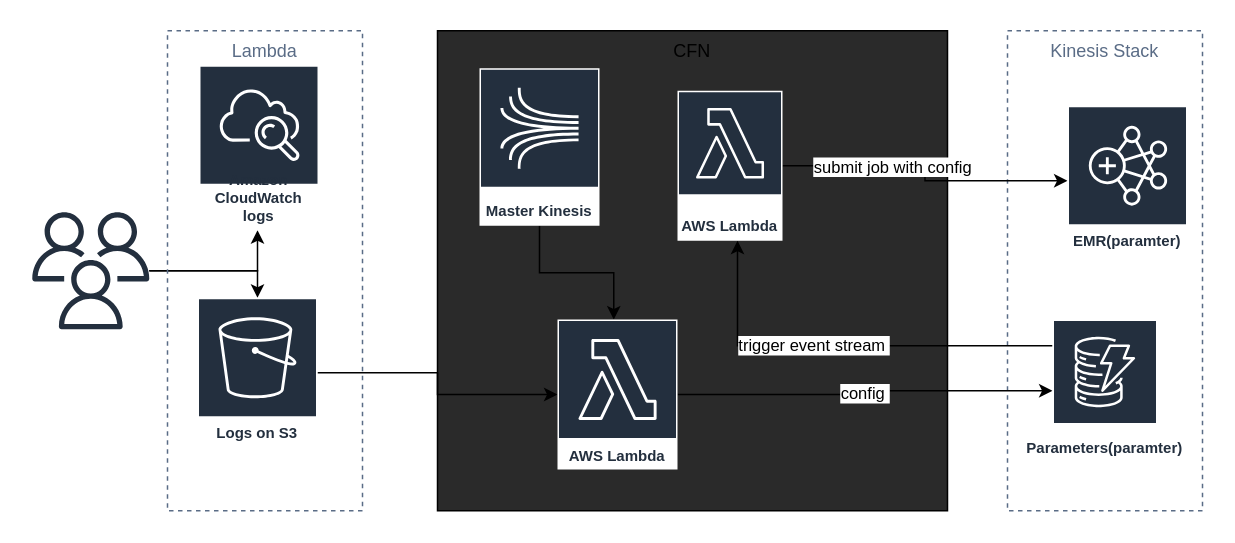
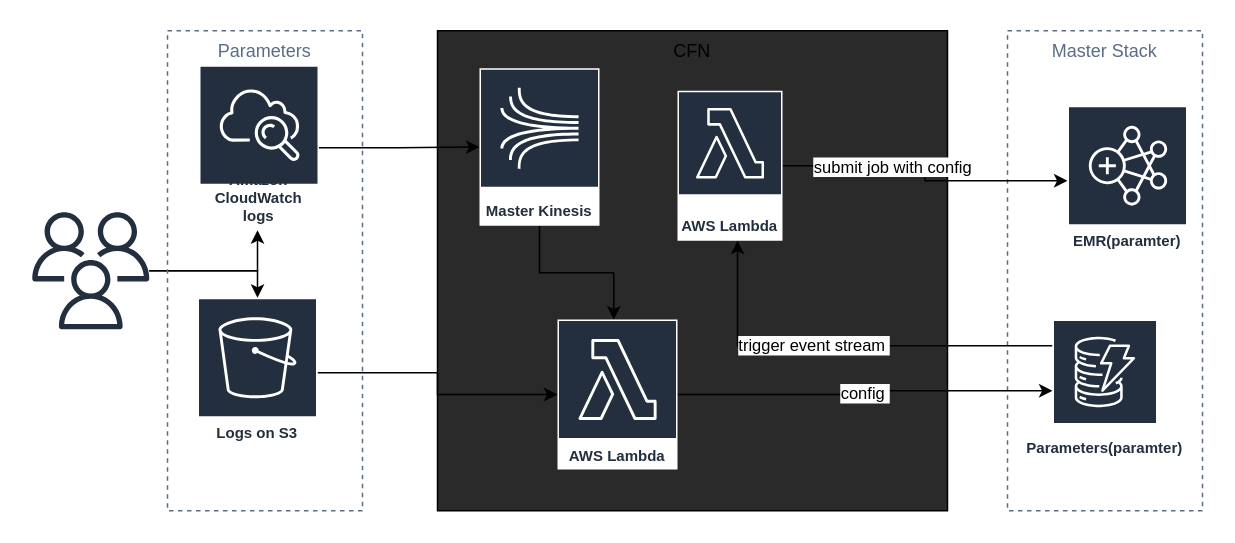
(264, 51) -> (264, 51)
(1104, 51) -> (1104, 51)
none -> (378, 148)
